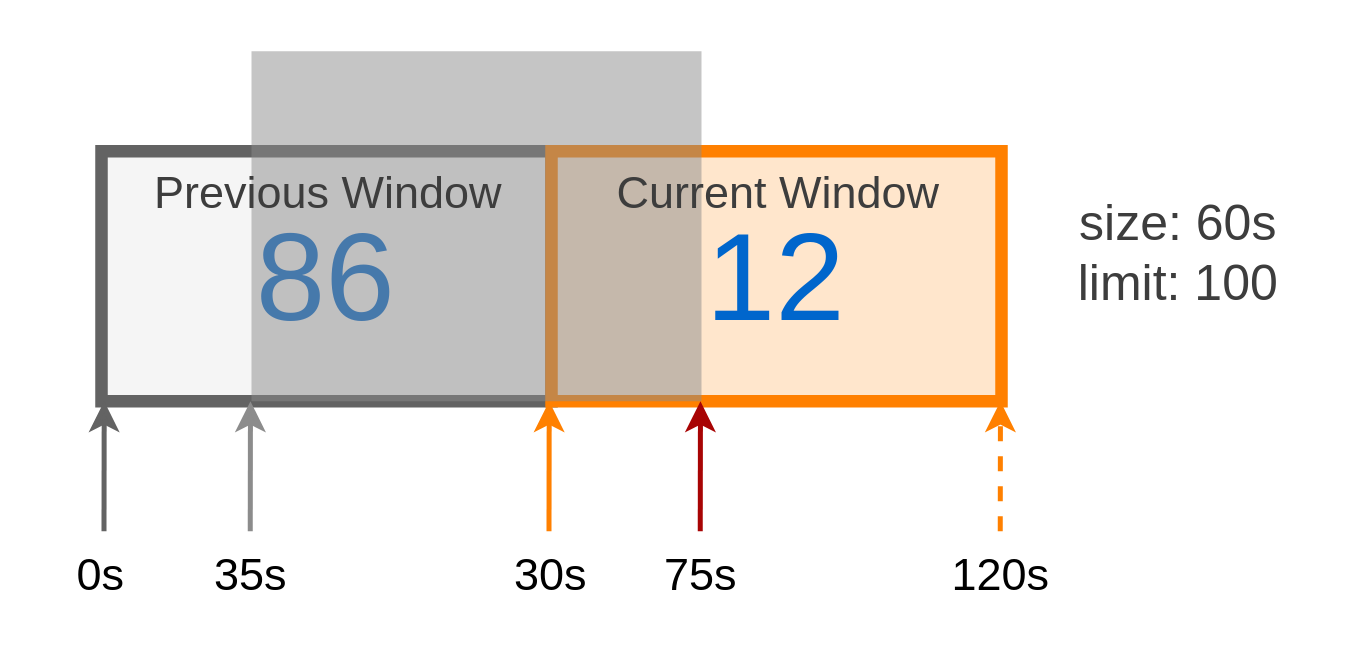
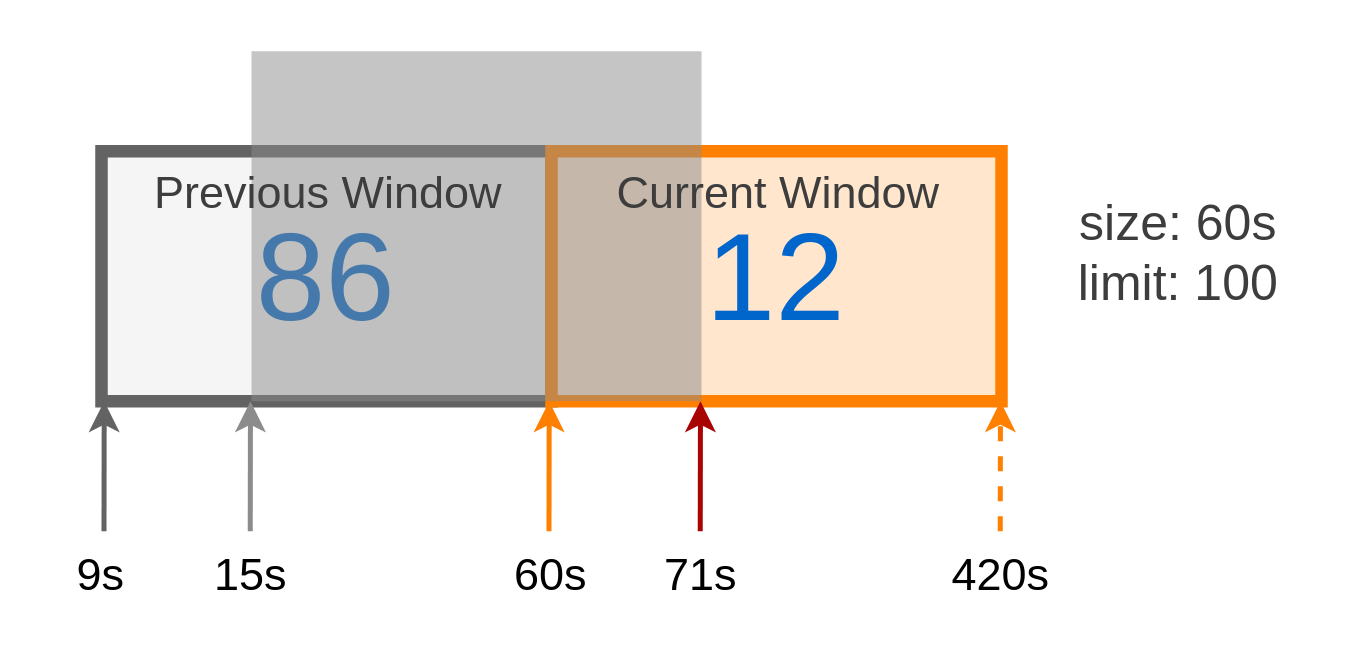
(101, 576) -> (101, 576)
(251, 576) -> (251, 576)
(551, 576) -> (551, 576)
(701, 576) -> (701, 576)
(1001, 576) -> (1001, 576)
